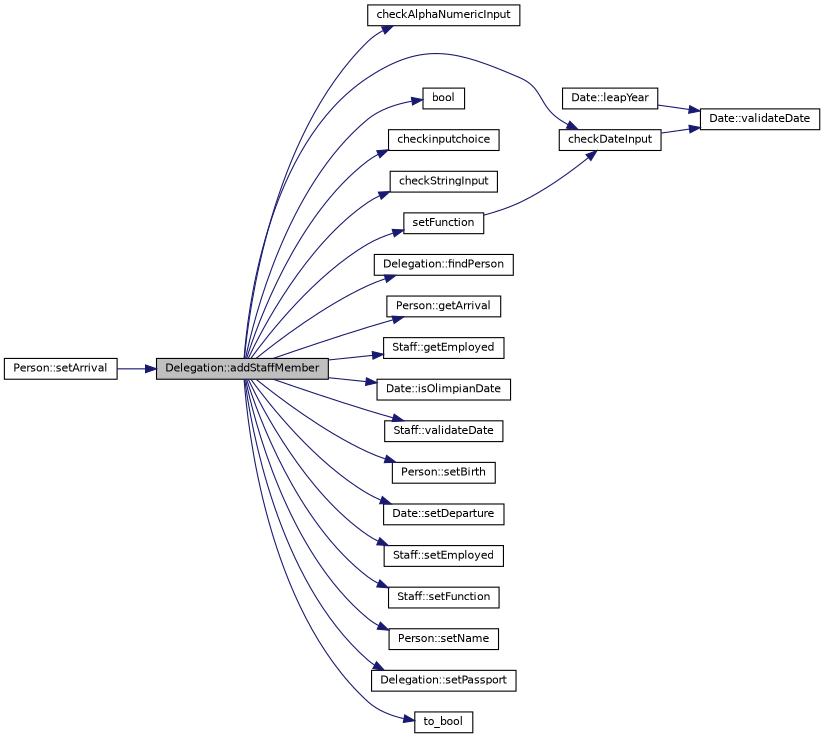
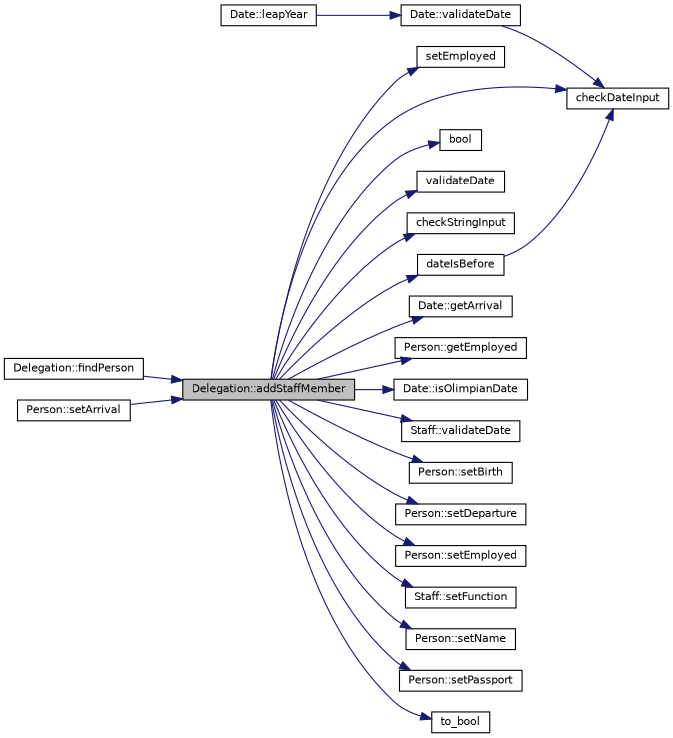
(444, 15) -> (461, 57)
(675, 131) -> (551, 49)
(444, 140) -> (461, 182)
(444, 223) -> (461, 265)
(444, 306) -> (461, 306)
(318, 314) -> (157, 378)
(444, 348) -> (461, 348)
(444, 514) -> (461, 514)
(444, 556) -> (461, 556)
(444, 681) -> (461, 681)
